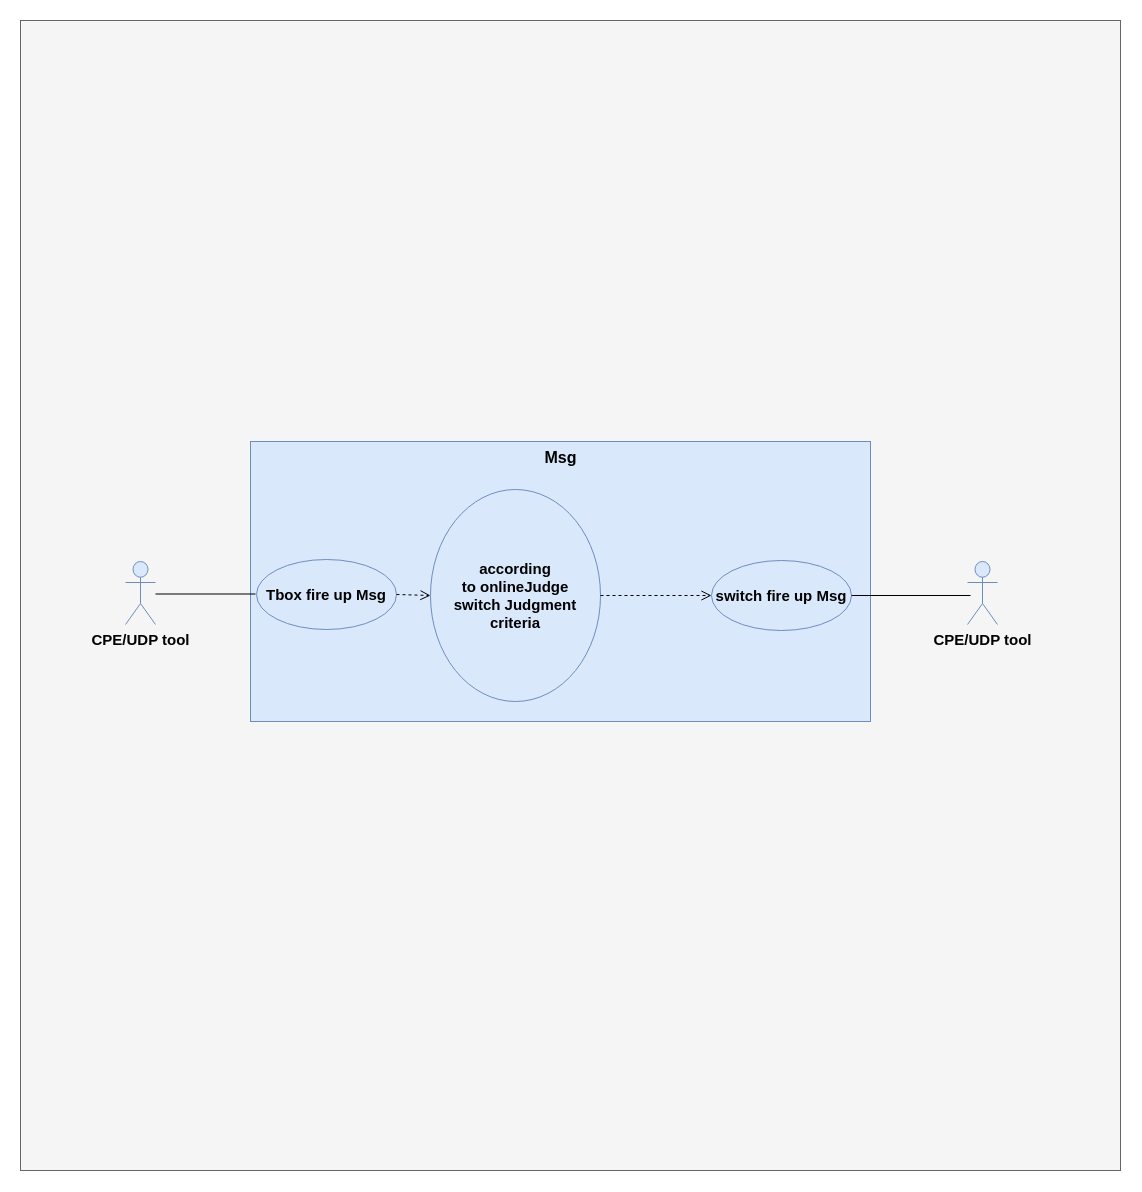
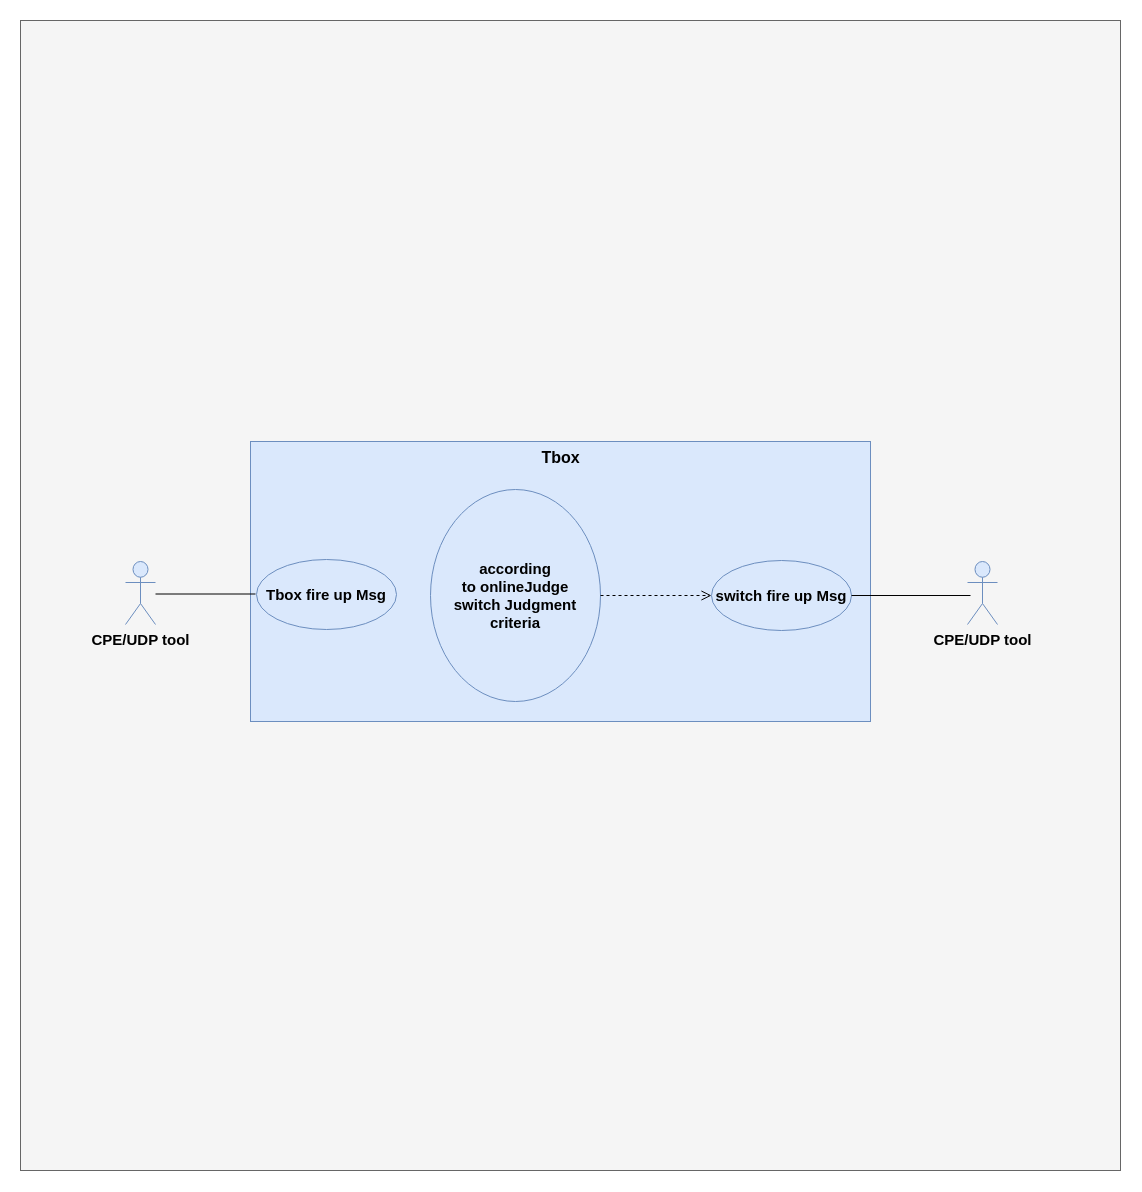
(561, 458) -> (561, 458)
(412, 595) -> none
